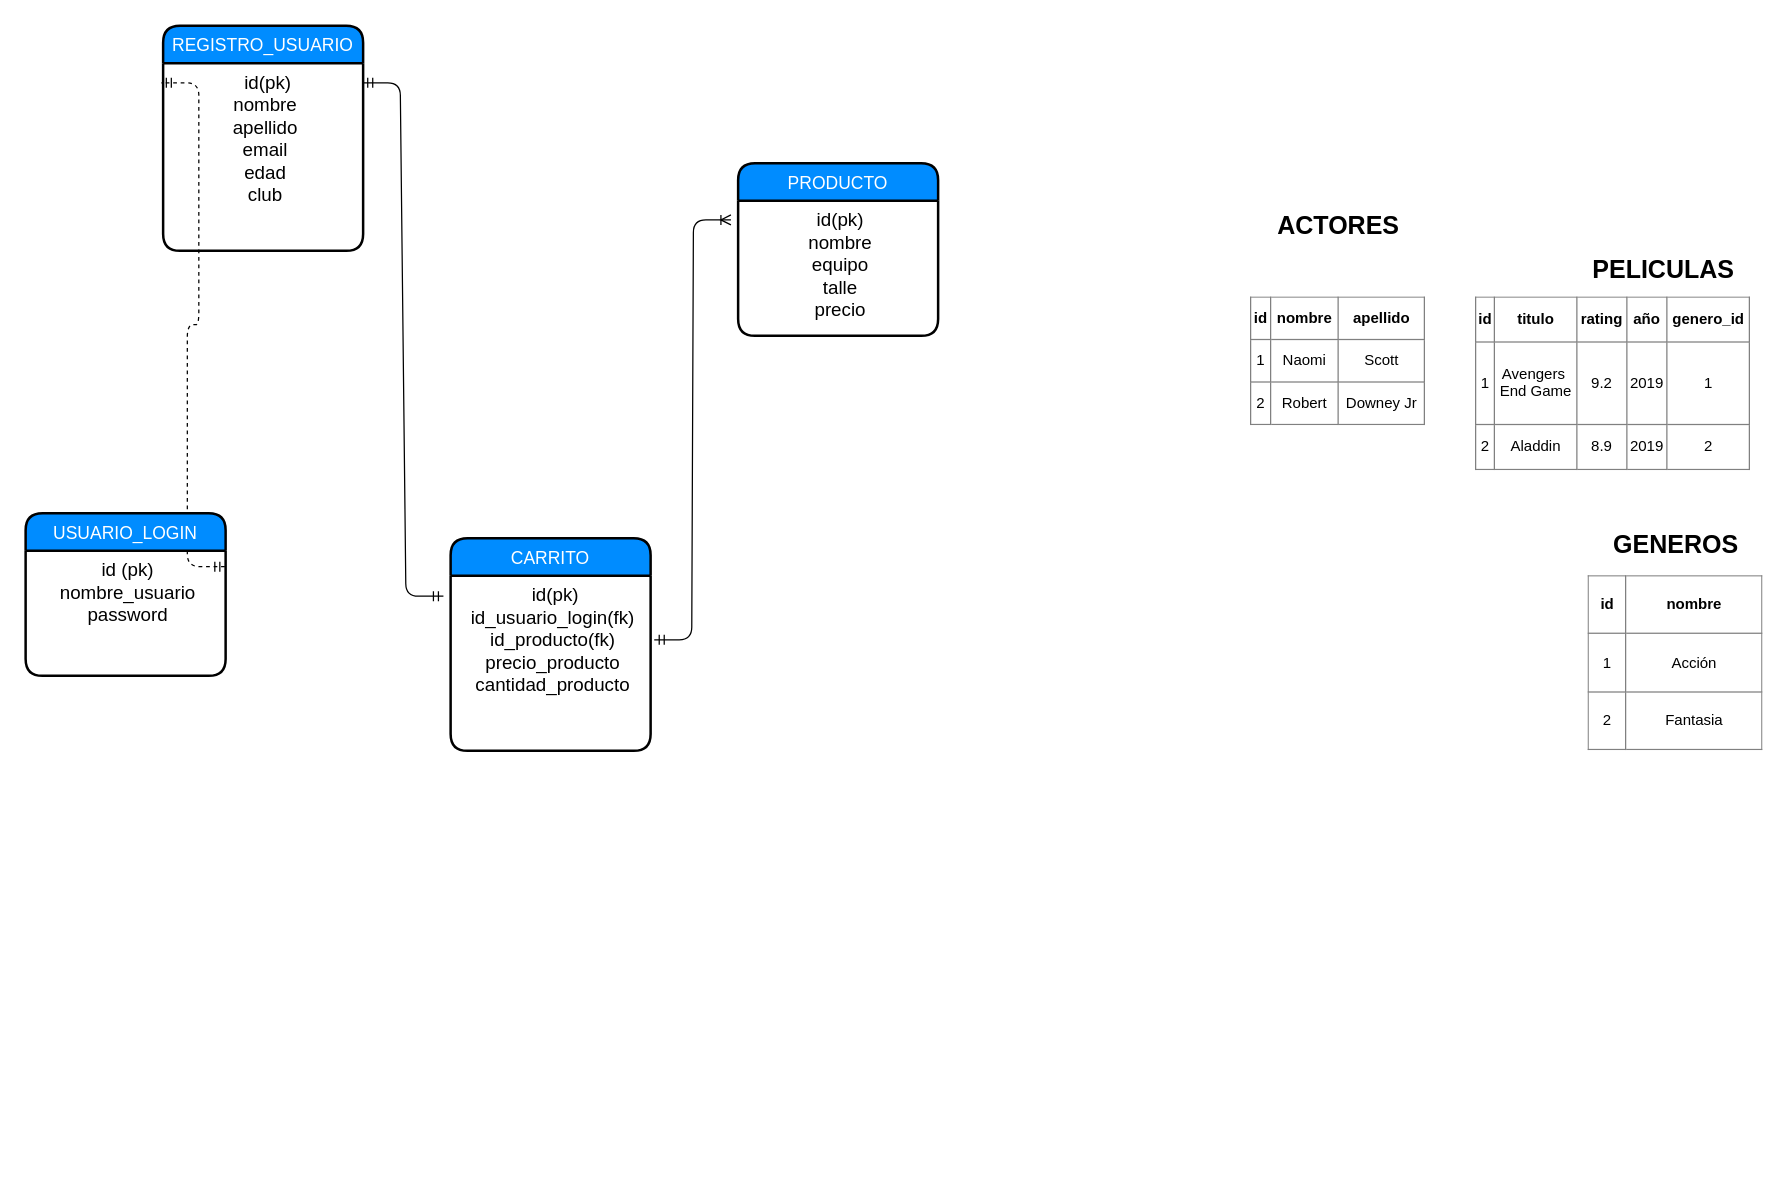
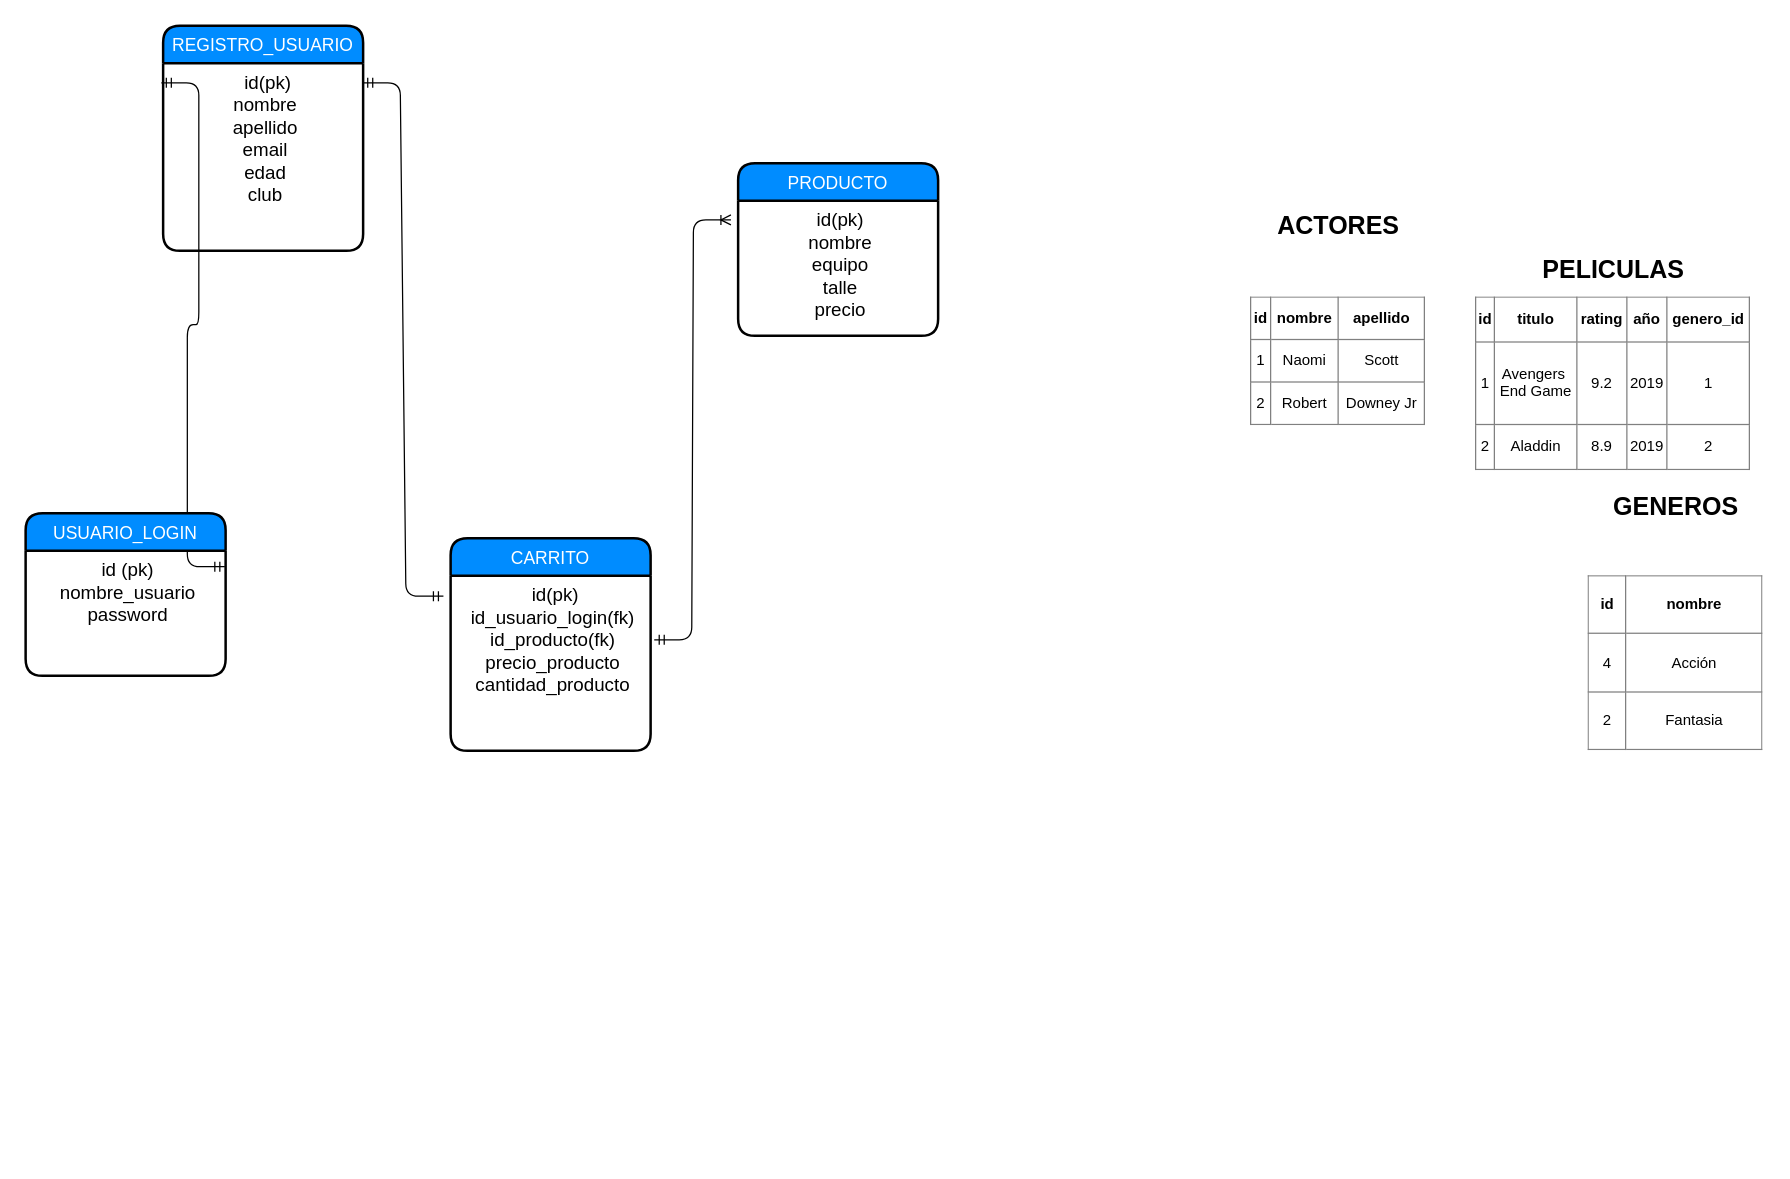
(1663, 269) -> (1613, 269)
(199, 289) -> (199, 289)
(1676, 544) -> (1676, 507)
(1624, 603) -> (1624, 603)
